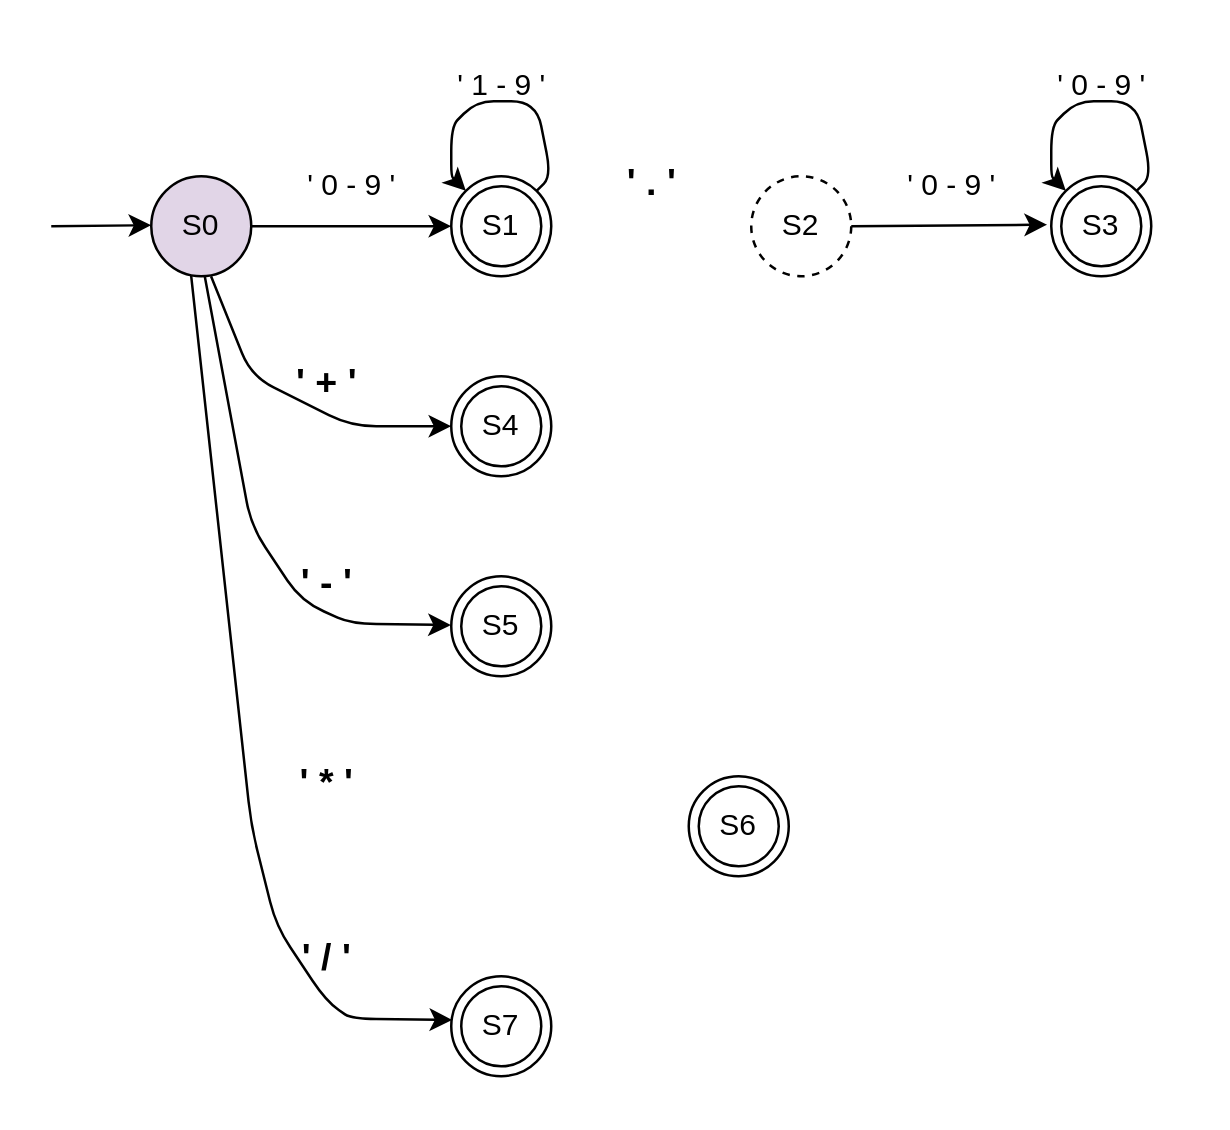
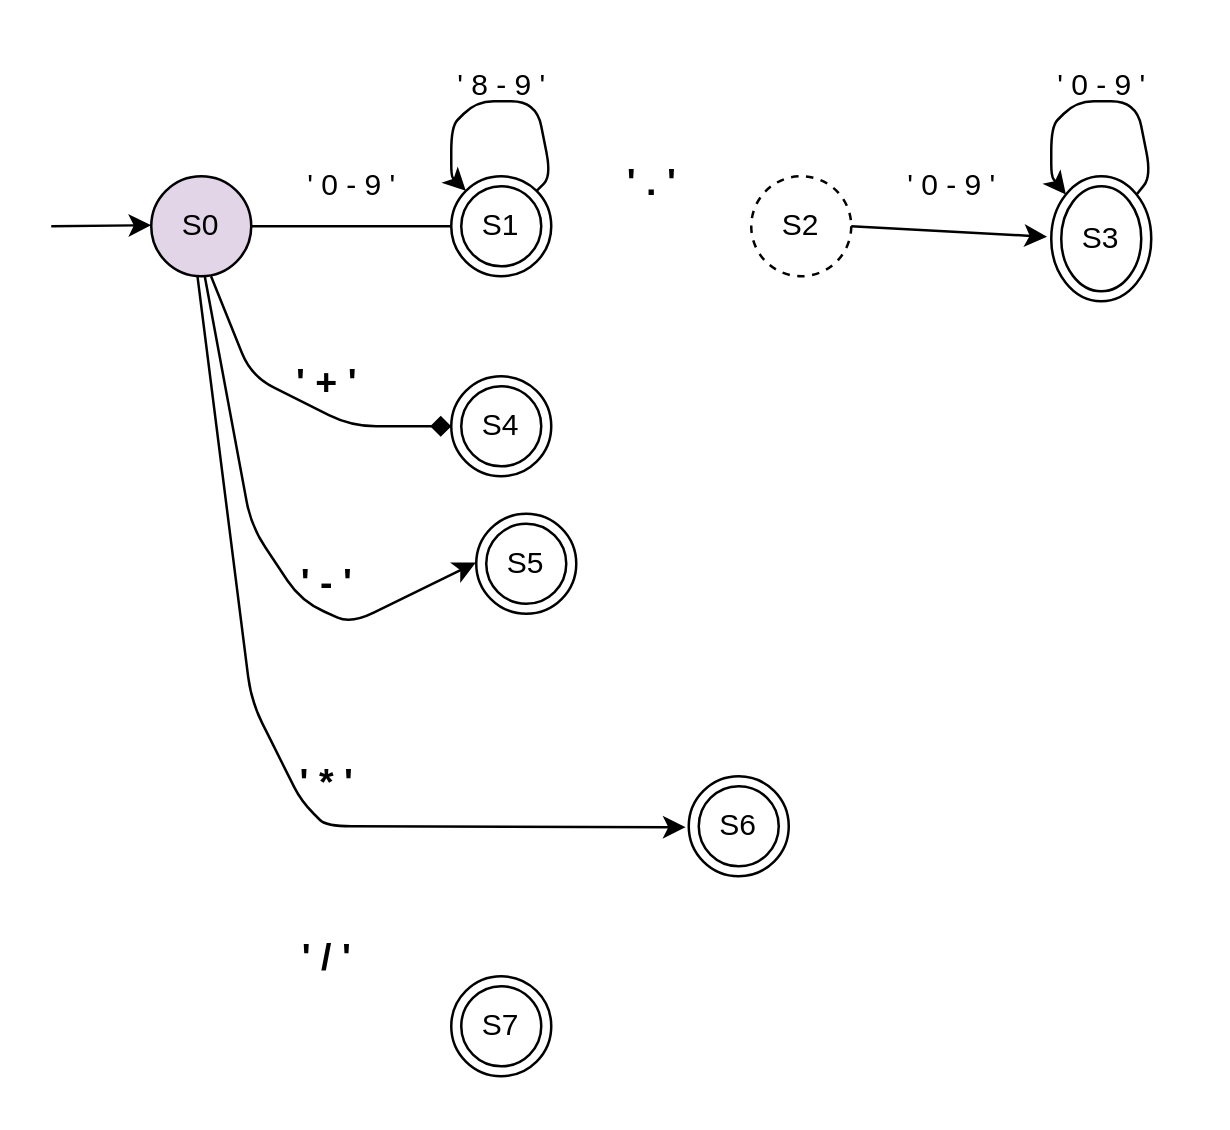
(503, 76) -> (503, 76)
(433, 226) -> (440, 226)
(1101, 226) -> (1101, 239)
(432, 426) -> (431, 426)
(501, 626) -> (526, 564)
(236, 688) -> none
none -> (264, 726)
